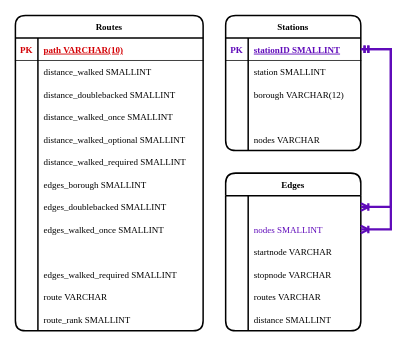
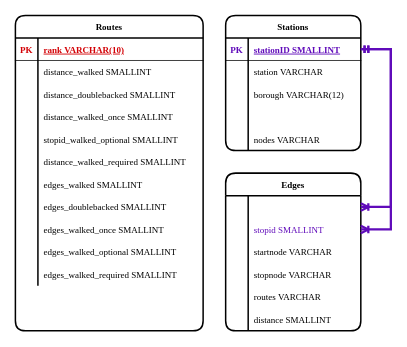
(83, 50) -> (83, 50)
(291, 72) -> (289, 72)
(121, 140) -> (116, 140)
(98, 185) -> (94, 185)
(288, 230) -> (289, 230)
none -> (120, 252)
(120, 297) -> none
(120, 319) -> none
